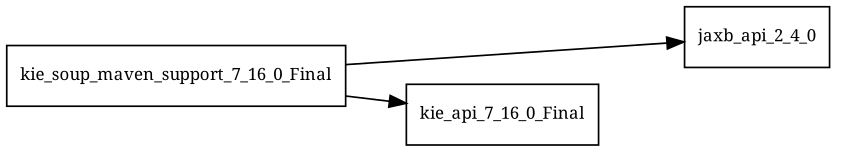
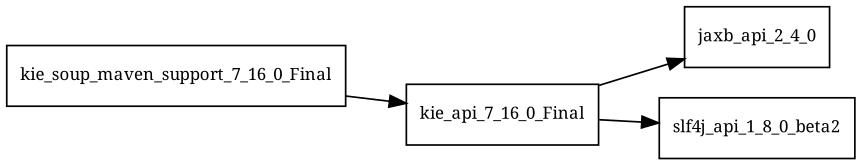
(506, 54) -> (634, 75)
none -> (757, 128)
